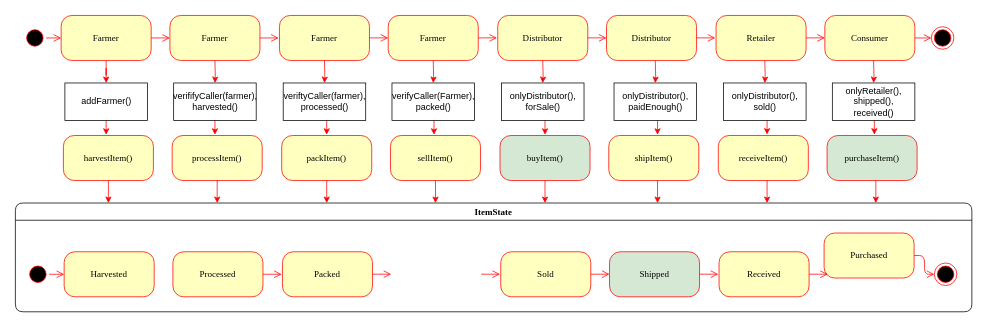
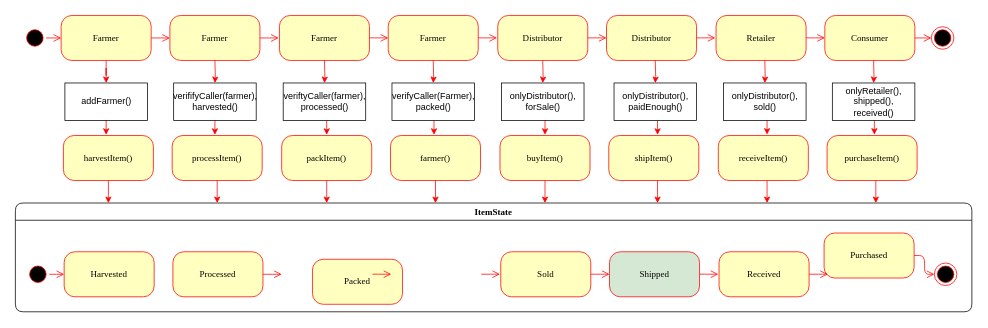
(435, 158) -> (435, 158)
(545, 158) -> (545, 158)
(872, 158) -> (872, 158)
(327, 274) -> (357, 282)
